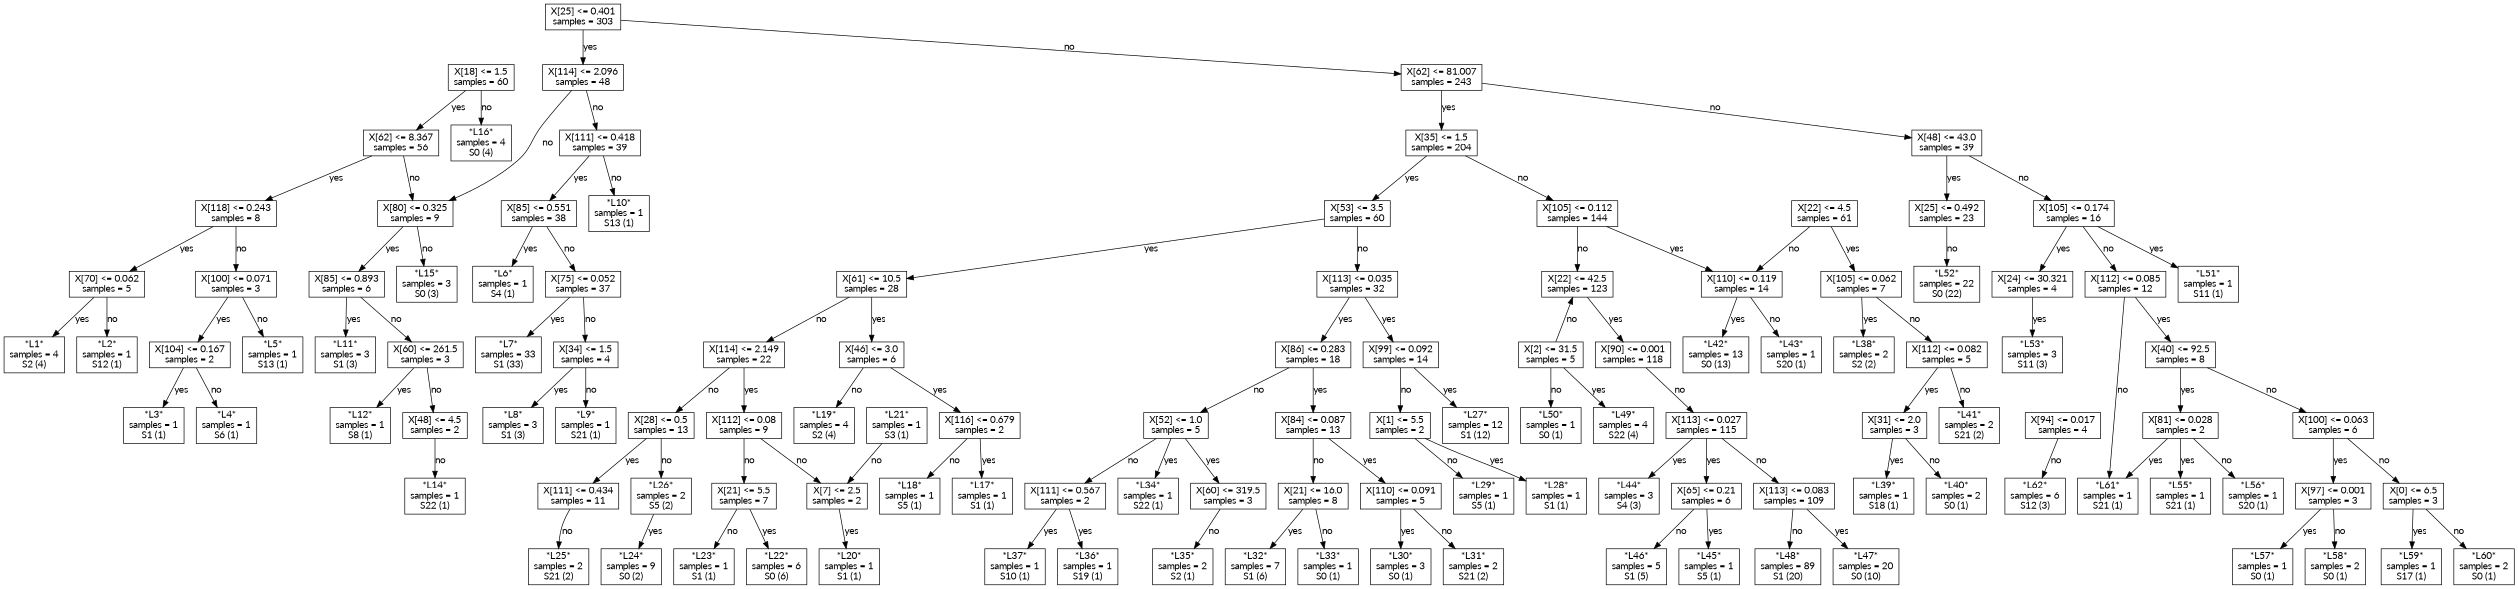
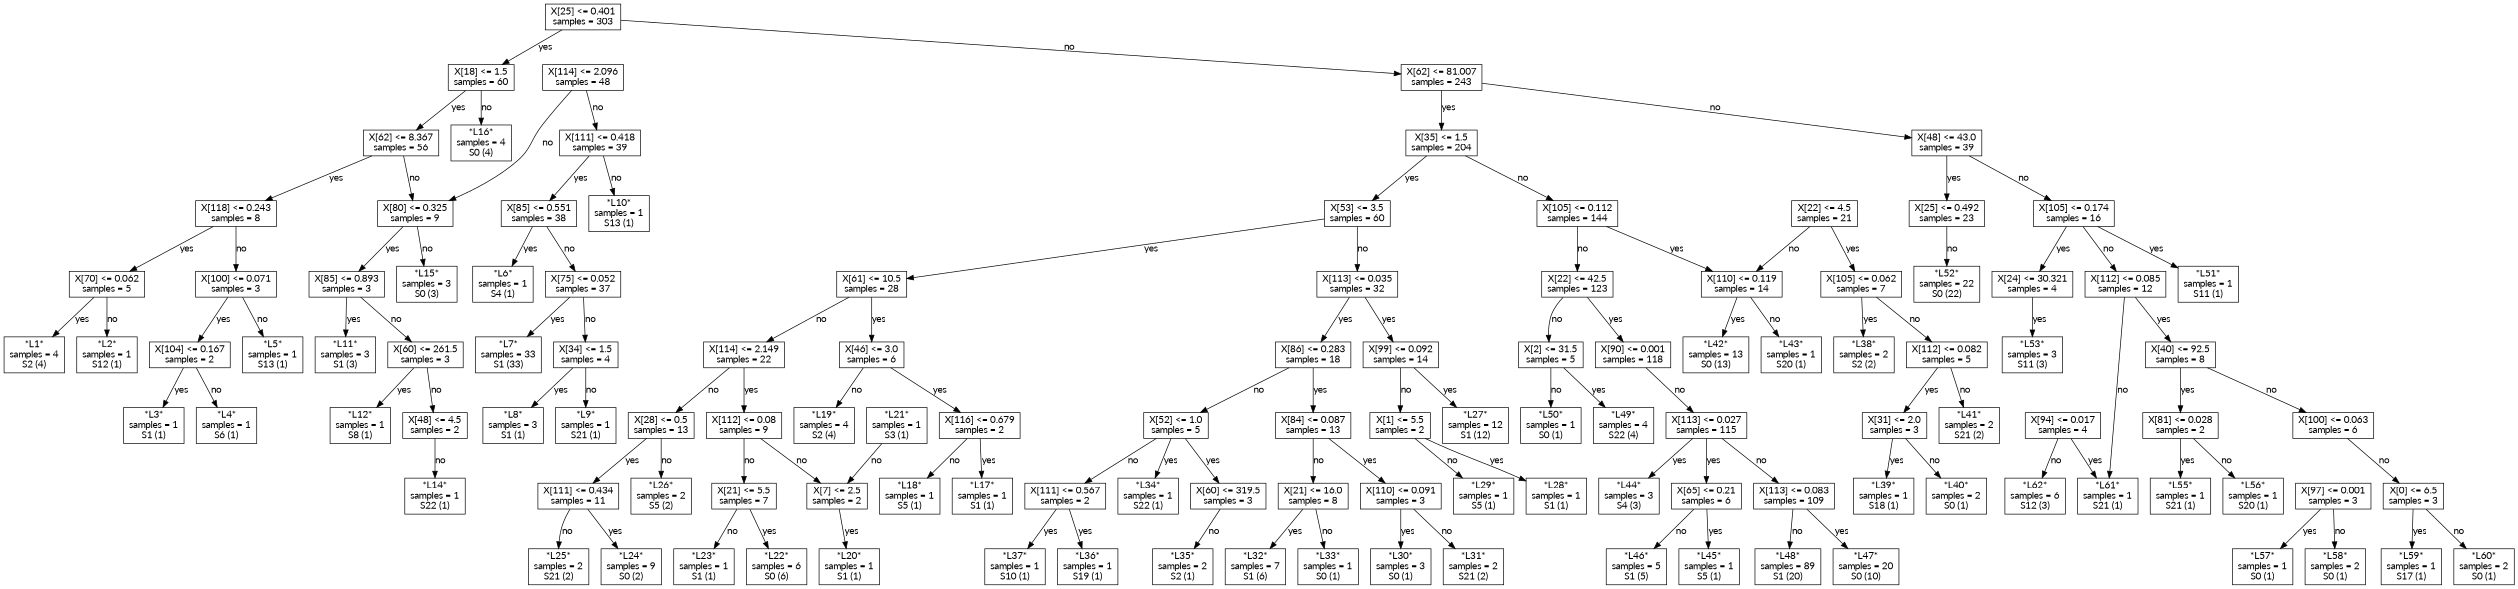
(583, 44) -> (535, 45)
(1825, 214) -> (1825, 214)
(347, 284) -> (347, 284)
(1563, 323) -> (1552, 315)
(513, 425) -> (513, 425)
(2149, 456) -> (2082, 455)
(2333, 457) -> none
(1401, 496) -> (1401, 496)
(648, 528) -> (601, 526)
